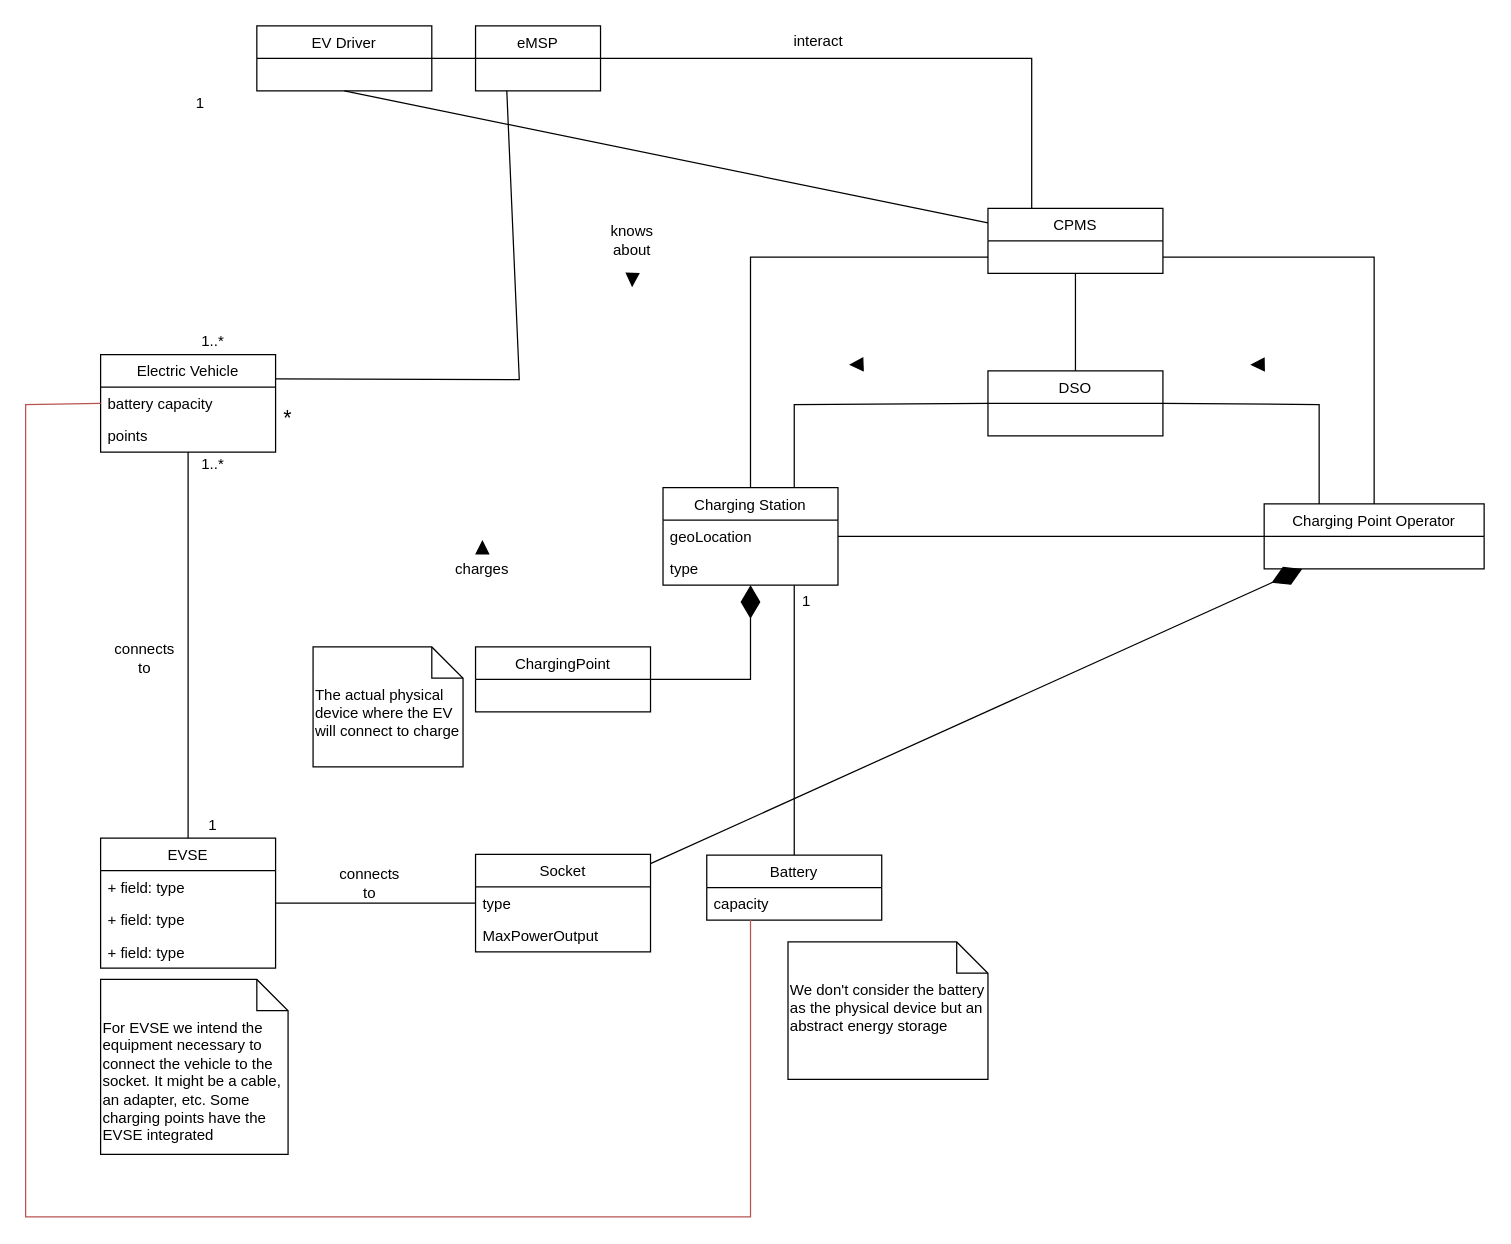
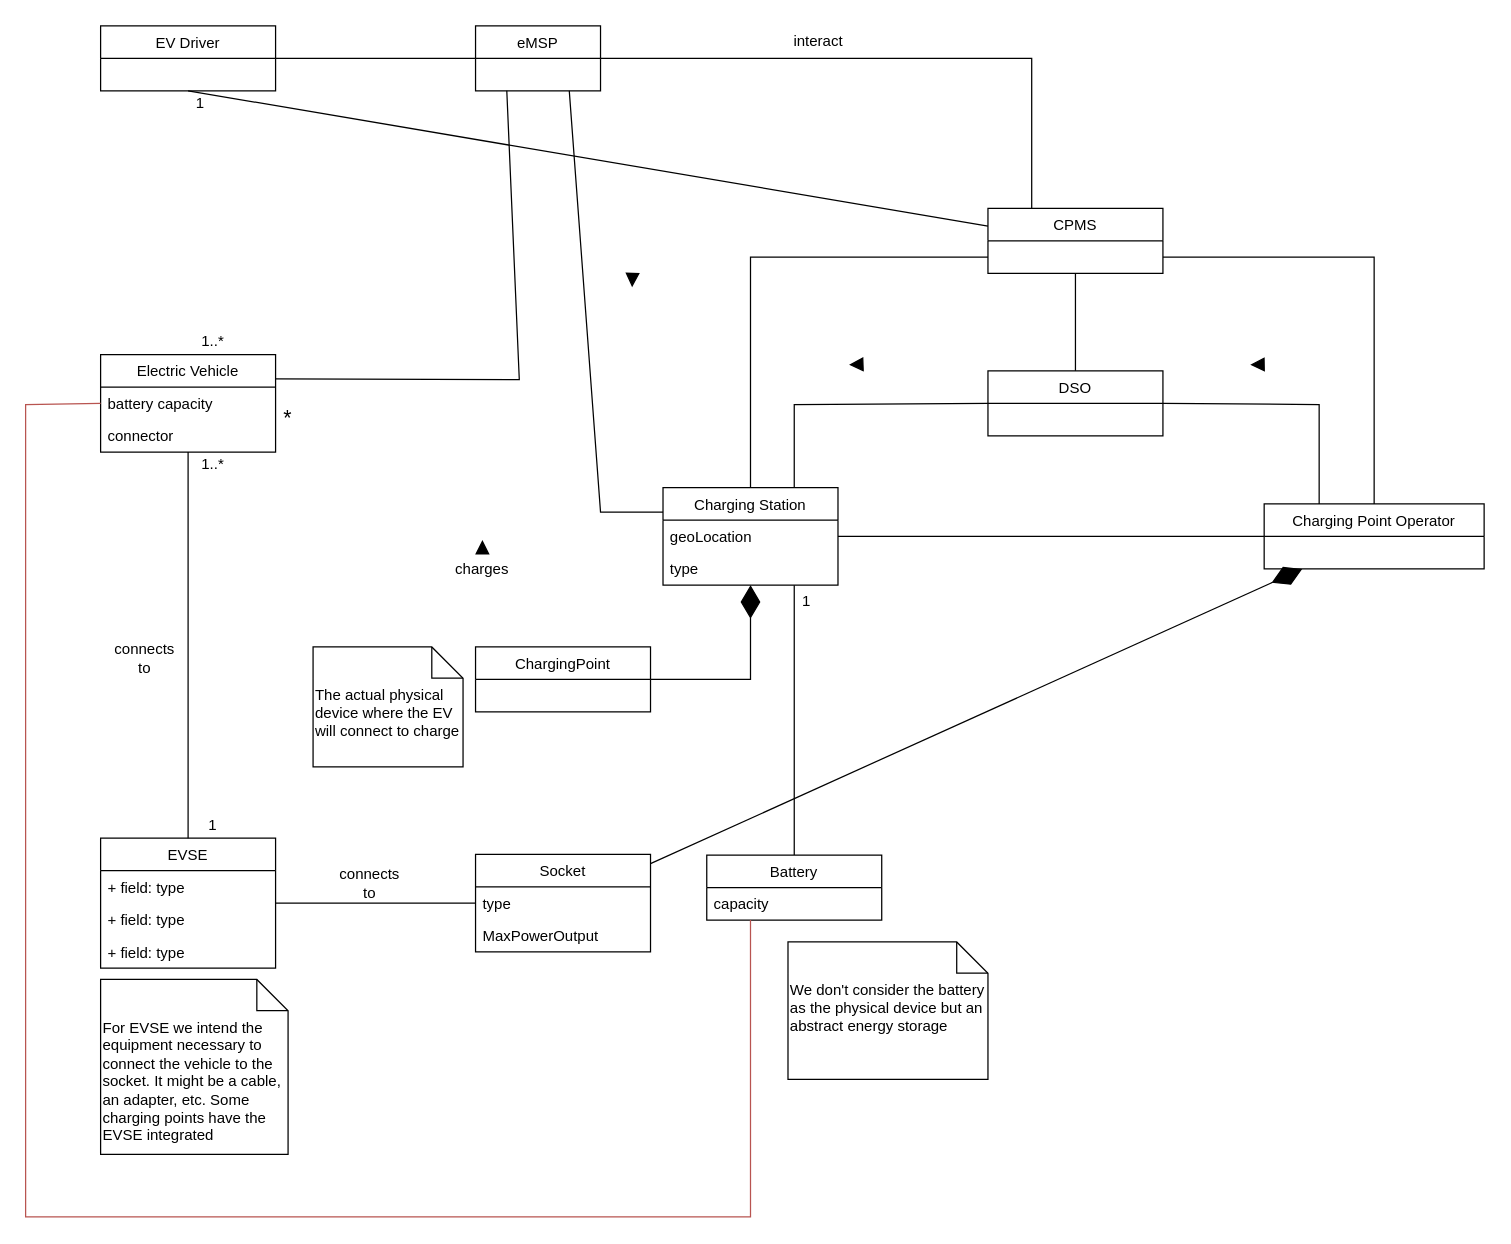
(344, 58) -> (188, 58)
(633, 241) -> none
none -> (587, 330)
(131, 436) -> (145, 436)
